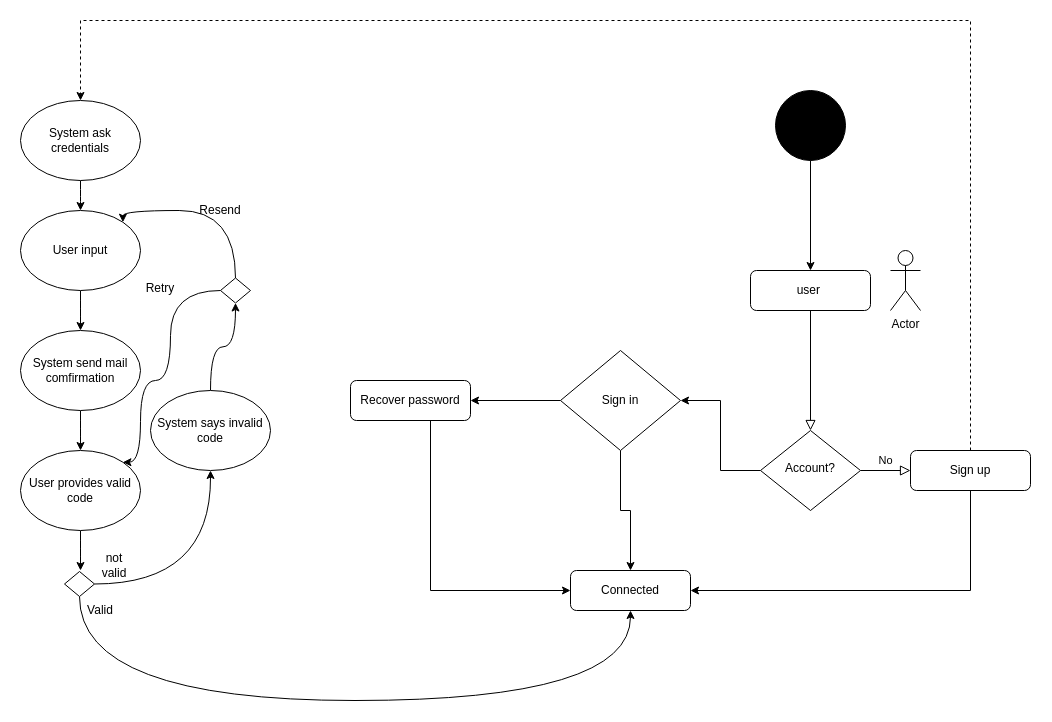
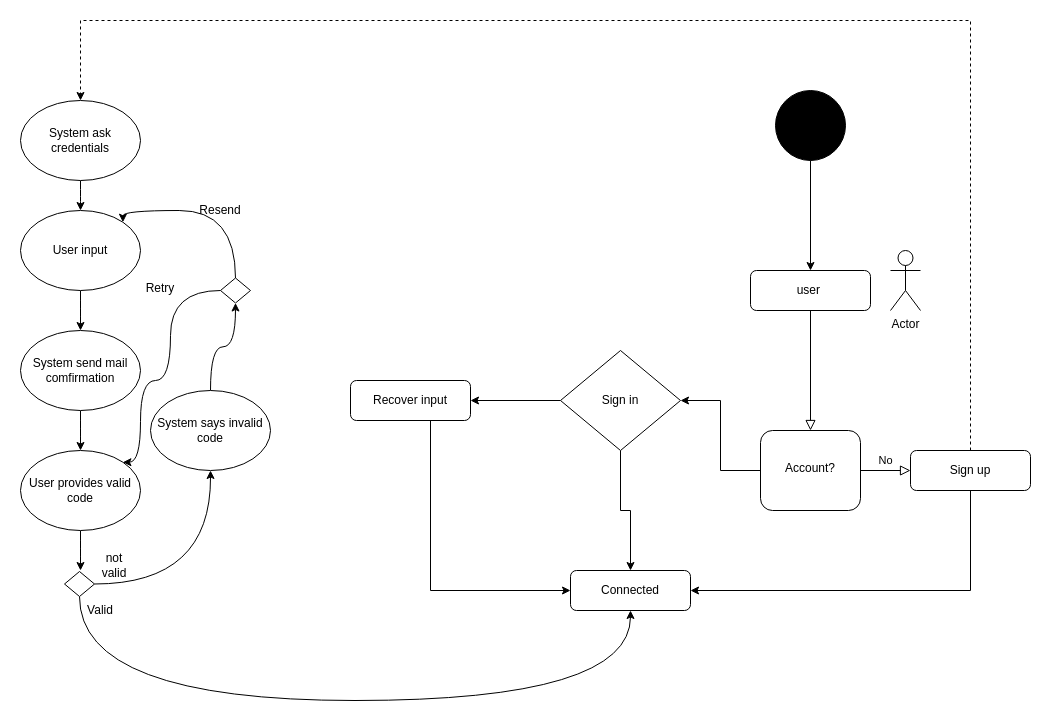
(411, 401) -> (411, 401)
(811, 471) -> (811, 471)
